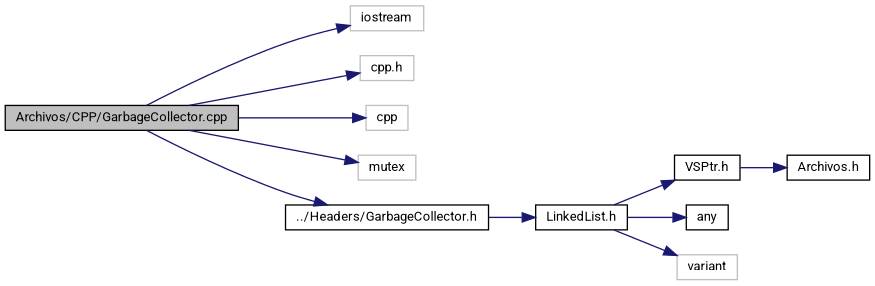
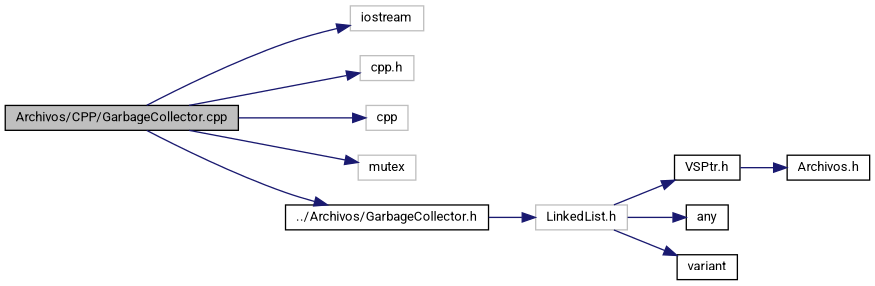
(387, 217) -> (387, 217)
(582, 217) -> (582, 217)
(707, 267) -> (707, 267)
